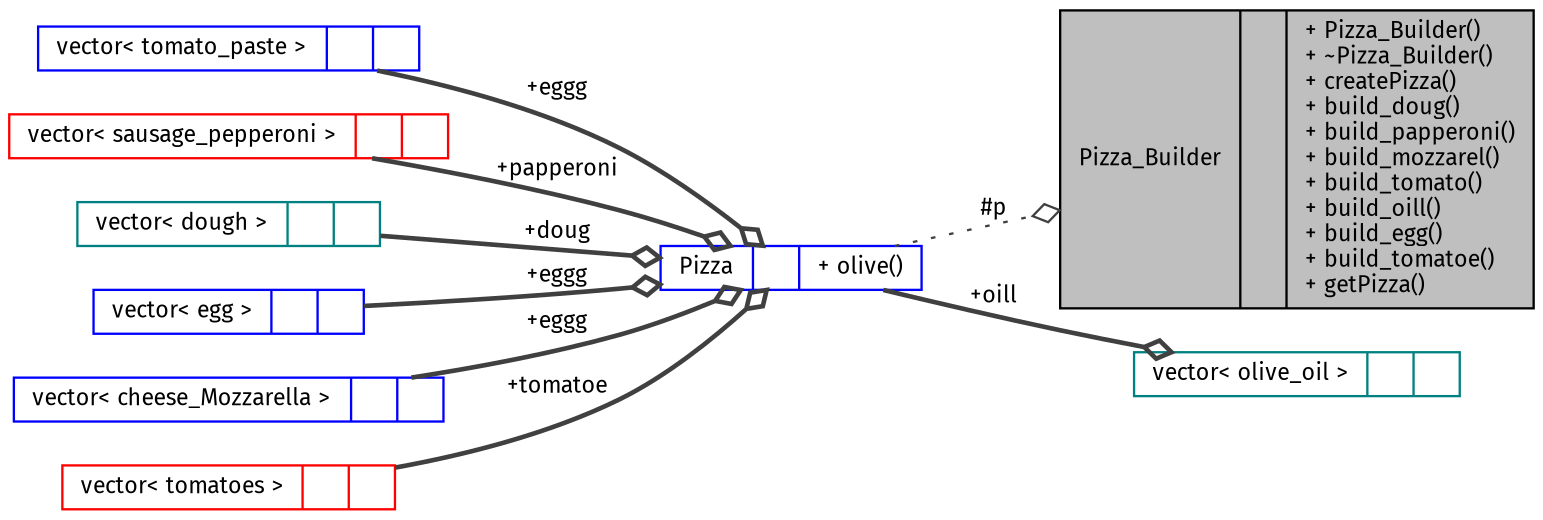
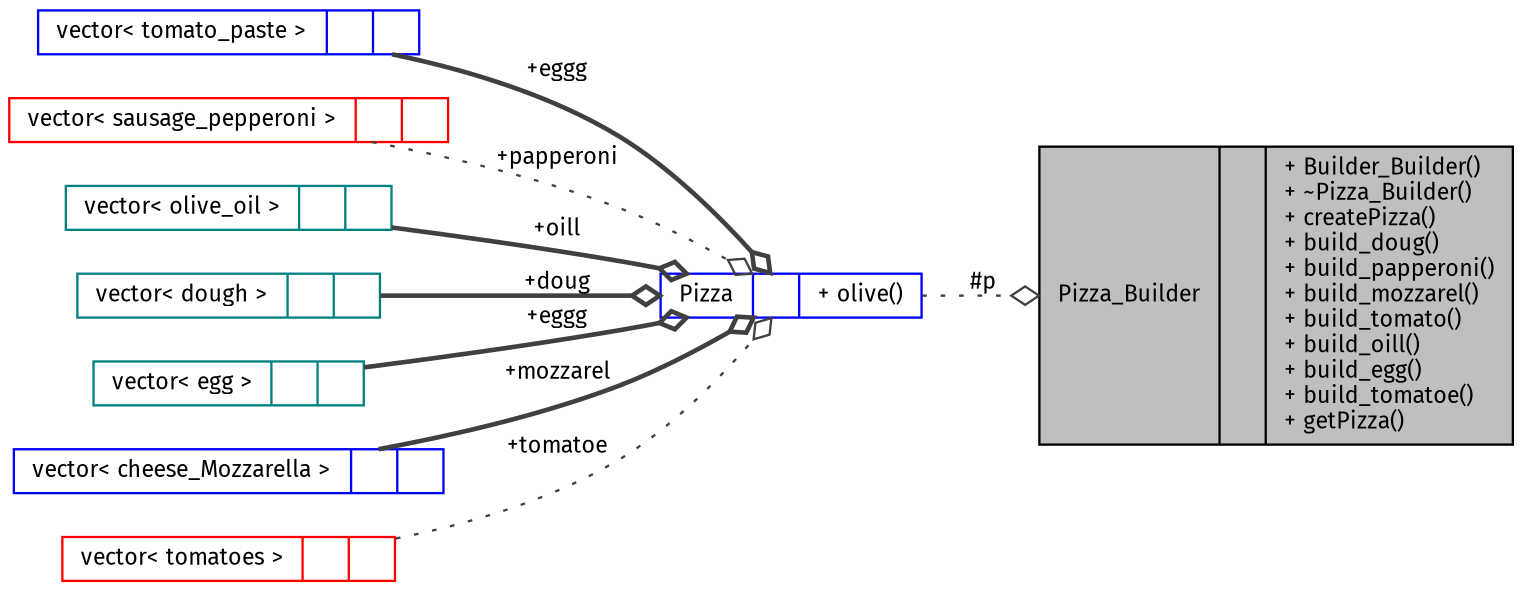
(1393, 31) -> (1382, 167)
(539, 191) -> (555, 186)
(229, 312) -> (229, 383)
(1013, 320) -> (526, 246)
(554, 322) -> (554, 373)
(583, 415) -> (594, 473)
